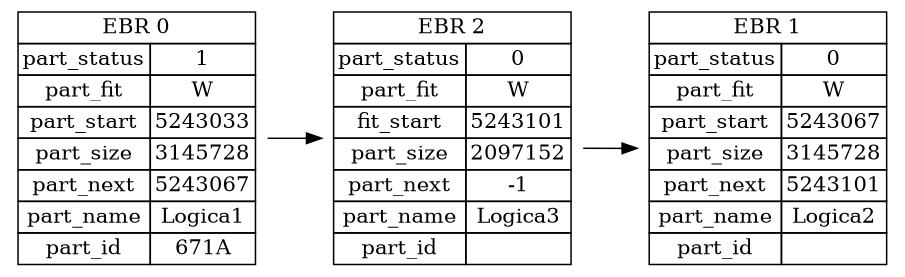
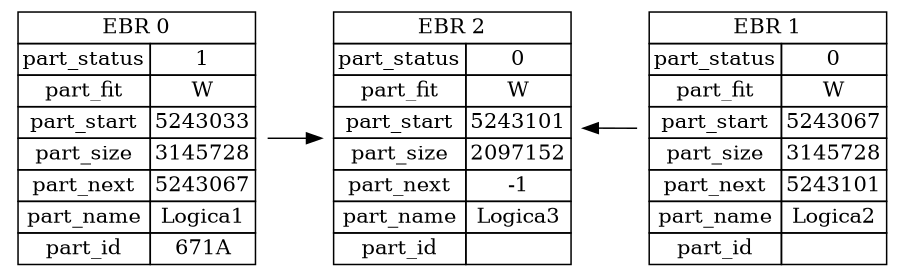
(400, 122) -> (400, 122)
(603, 148) -> (618, 128)
